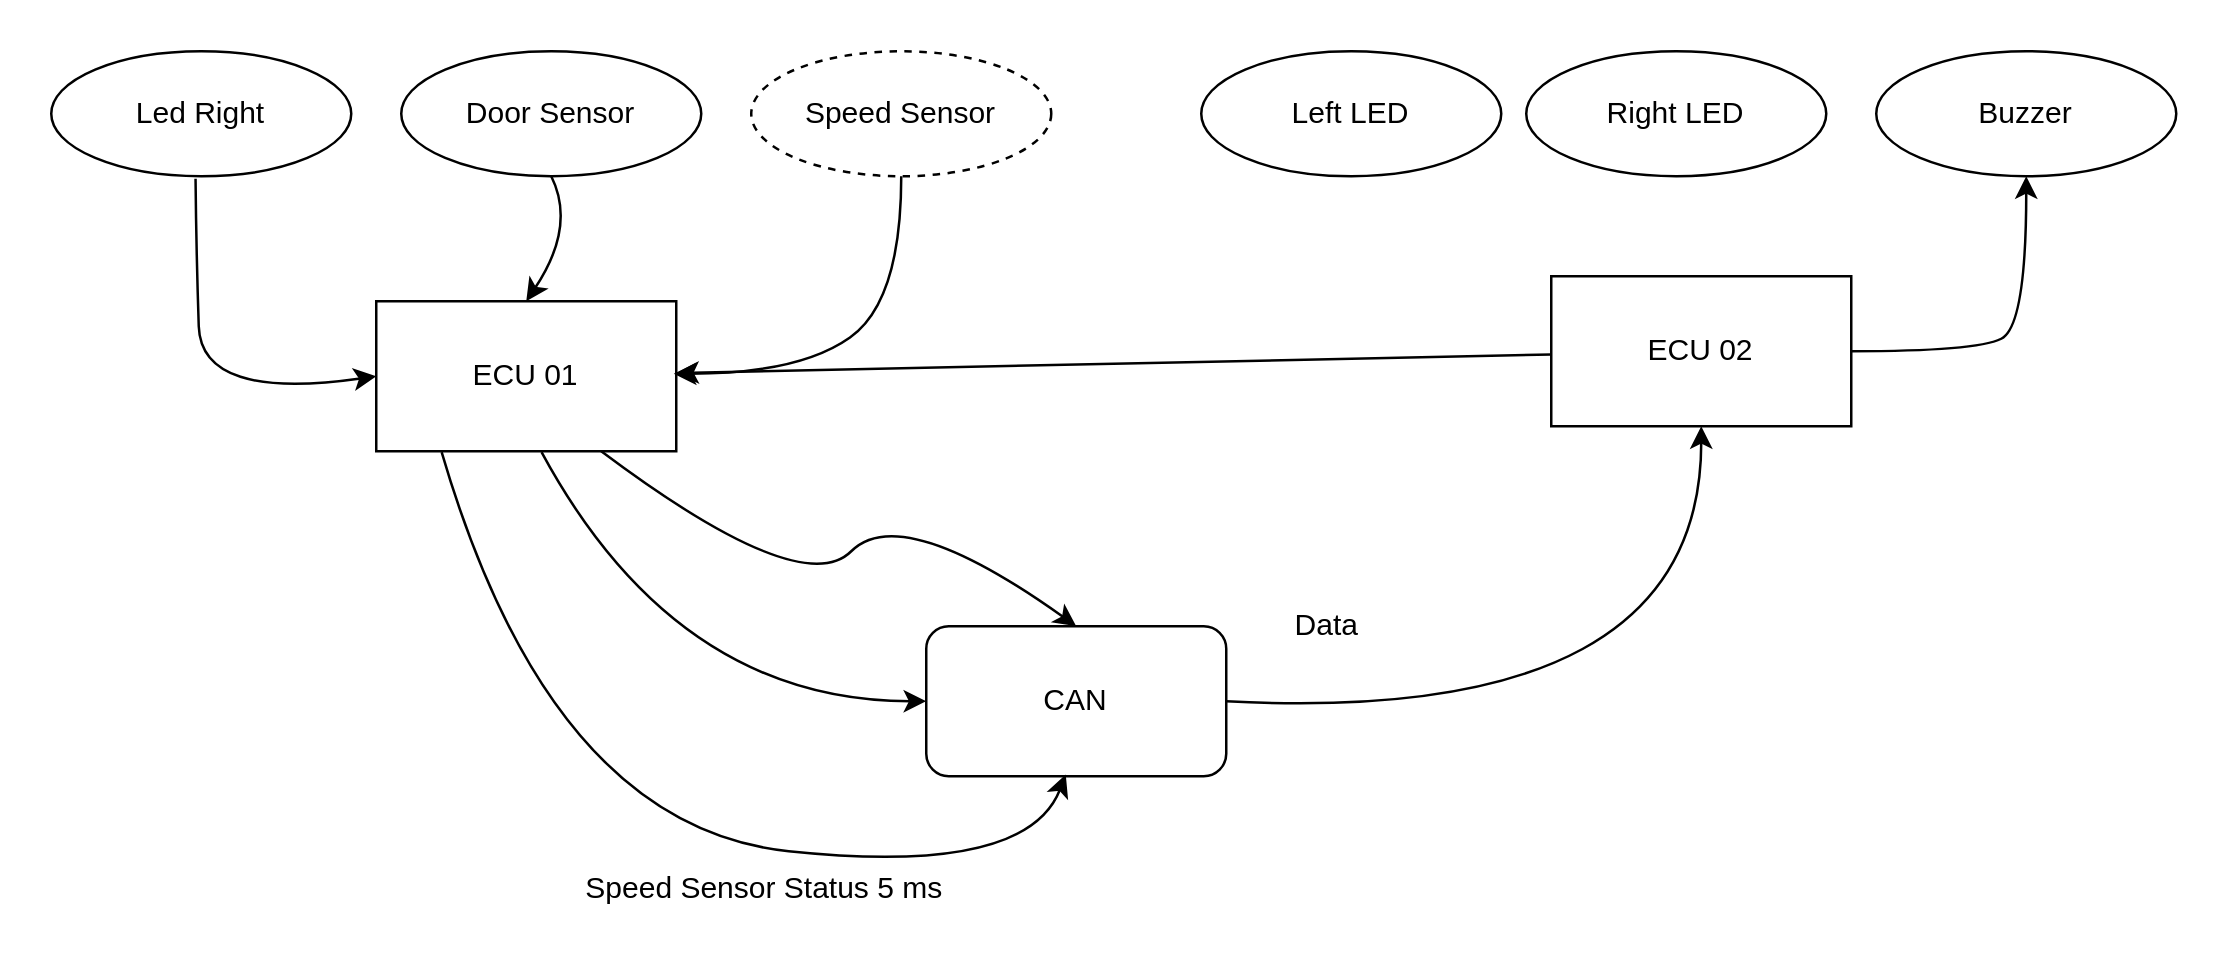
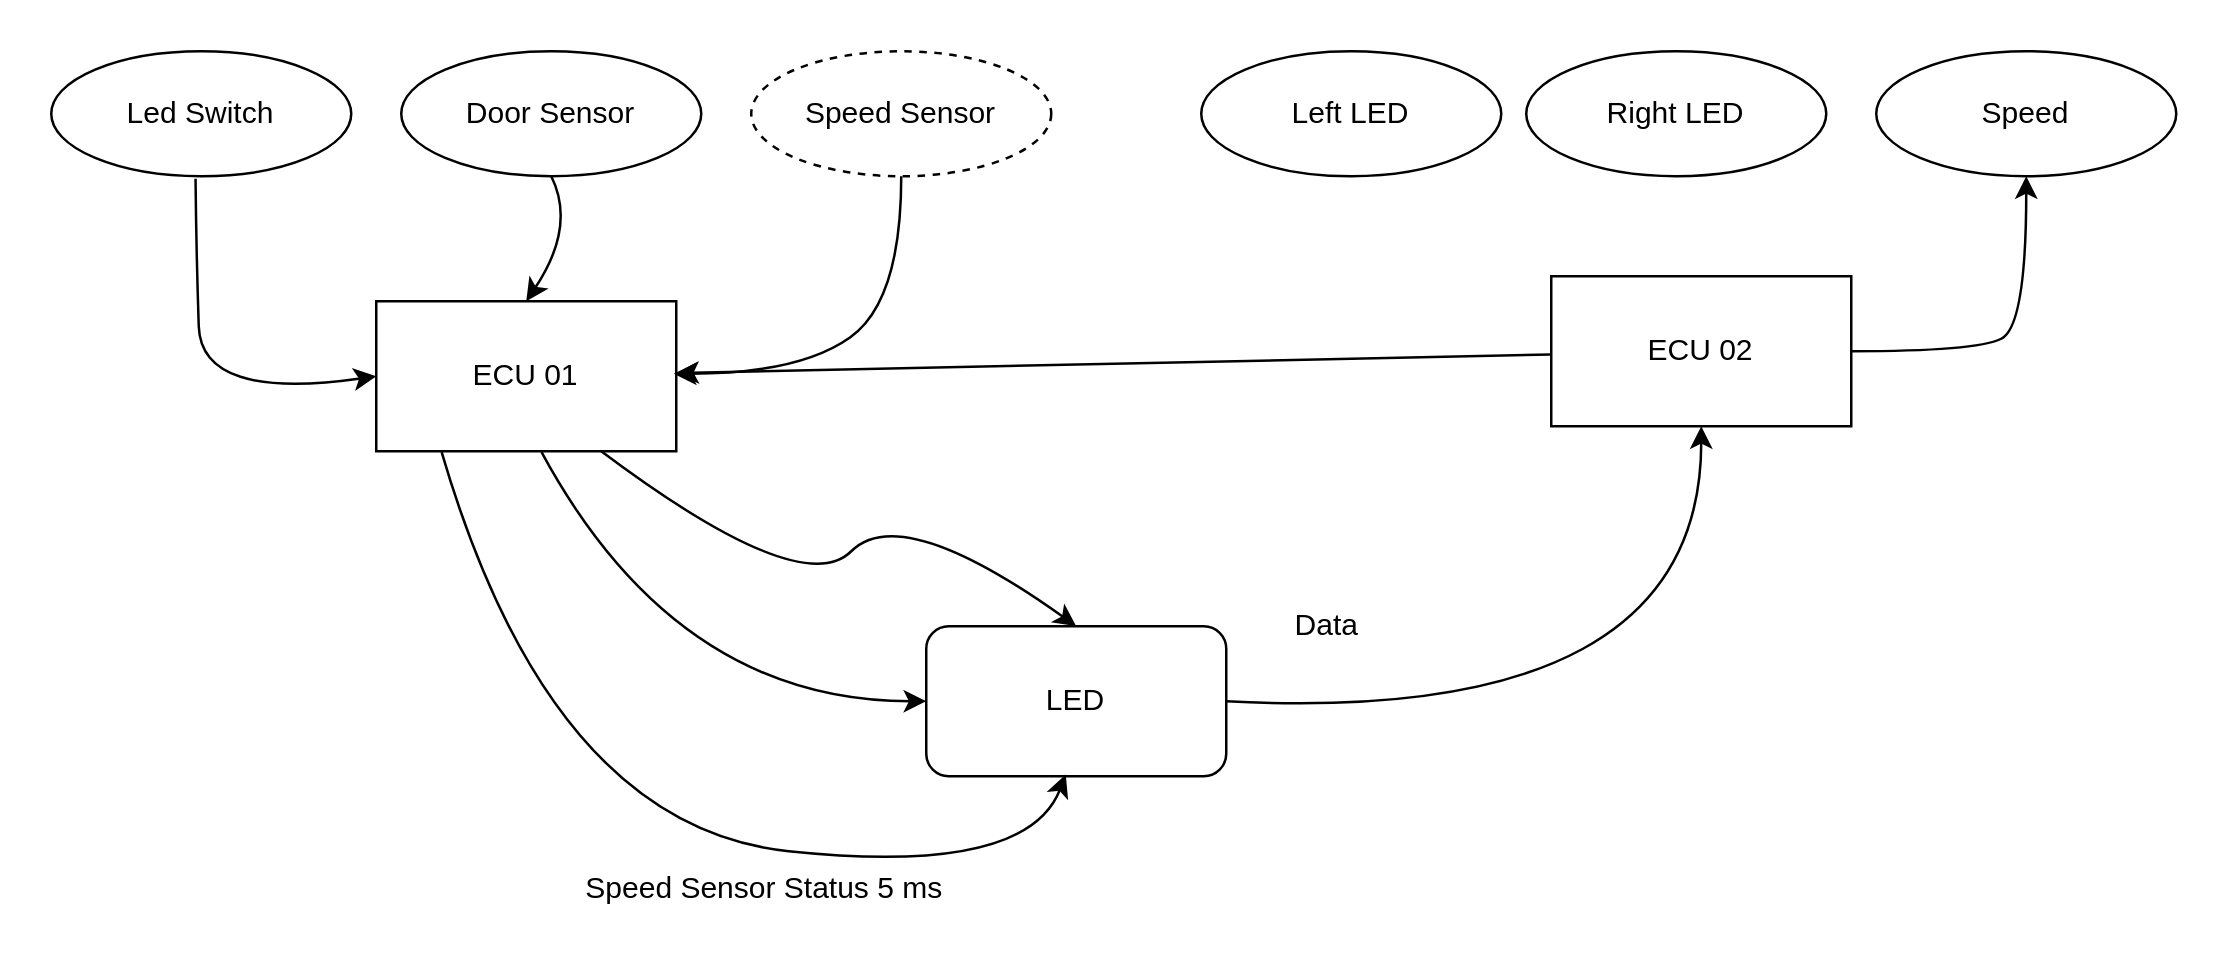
(201, 114) -> (201, 114)
(2026, 114) -> (2026, 114)
(1076, 701) -> (1076, 701)
